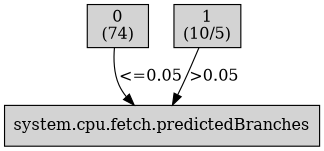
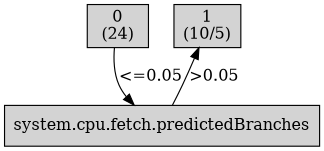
(118, 26) -> (118, 26)
(189, 71) -> (184, 82)
